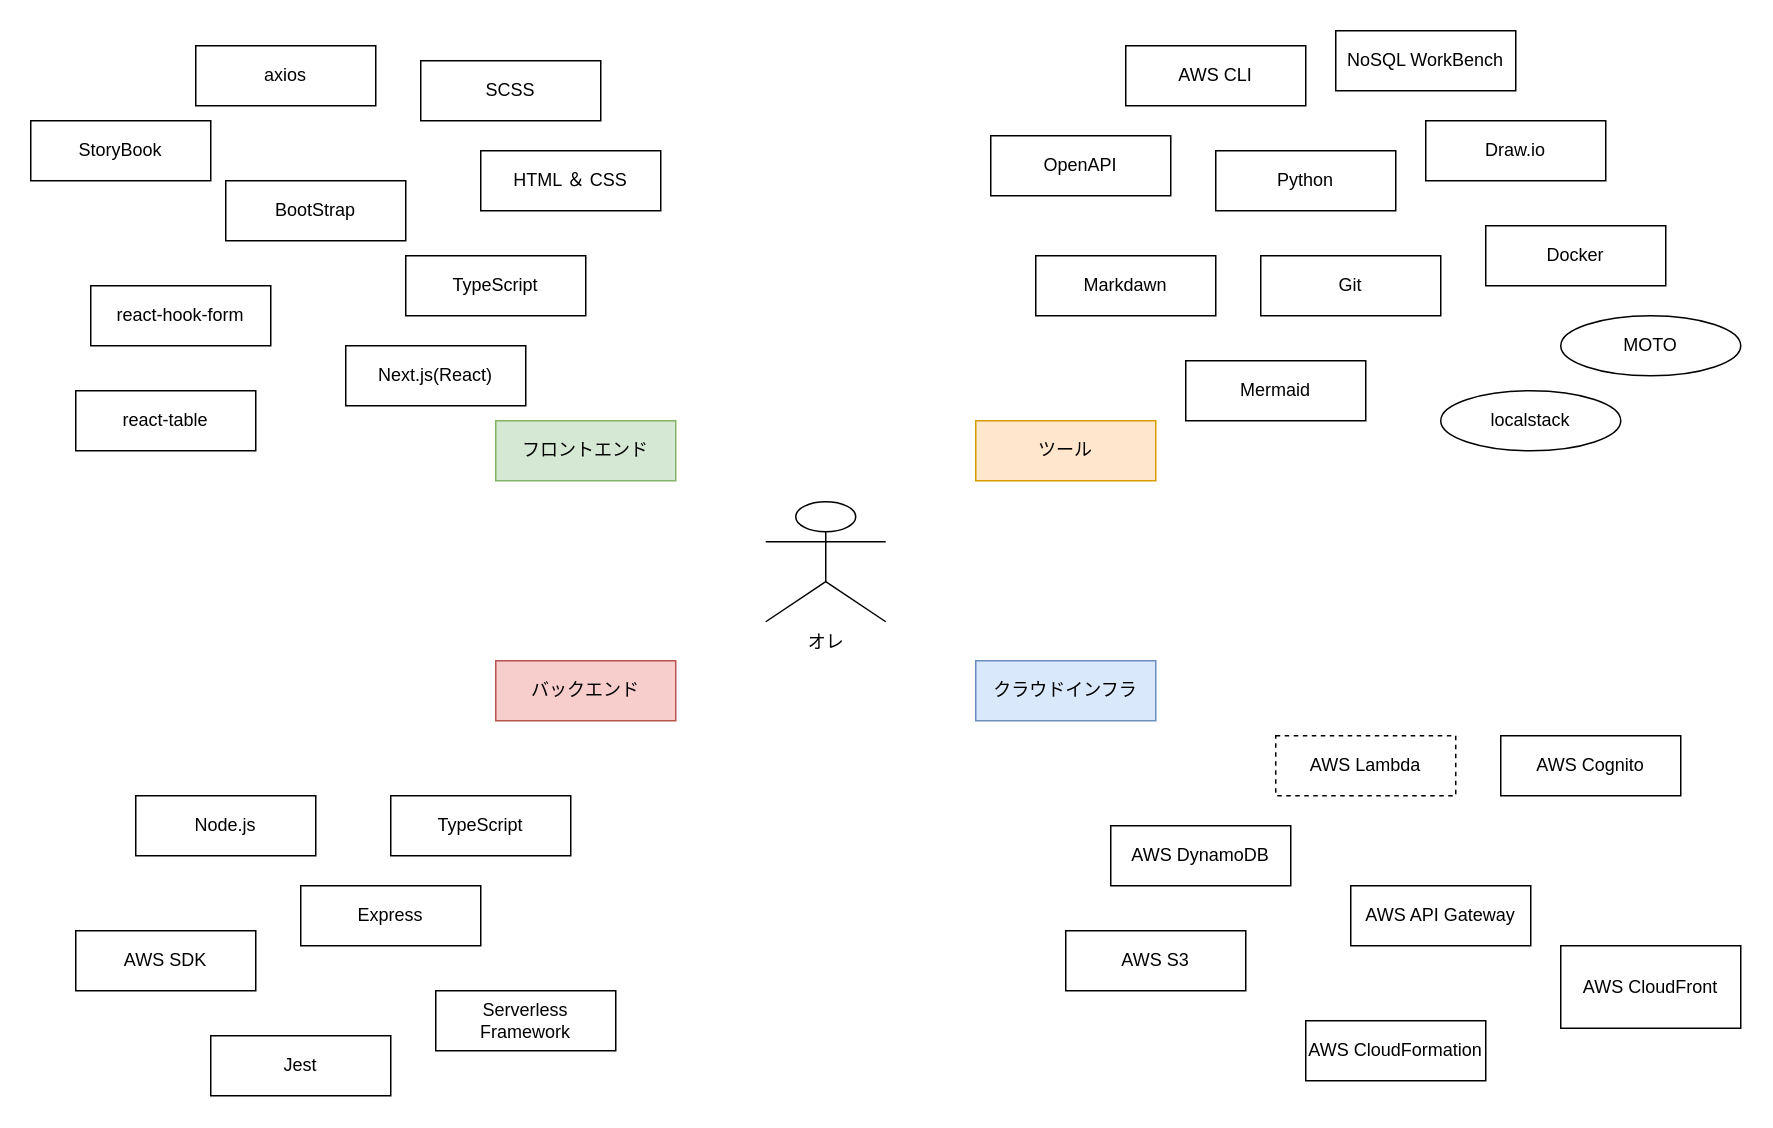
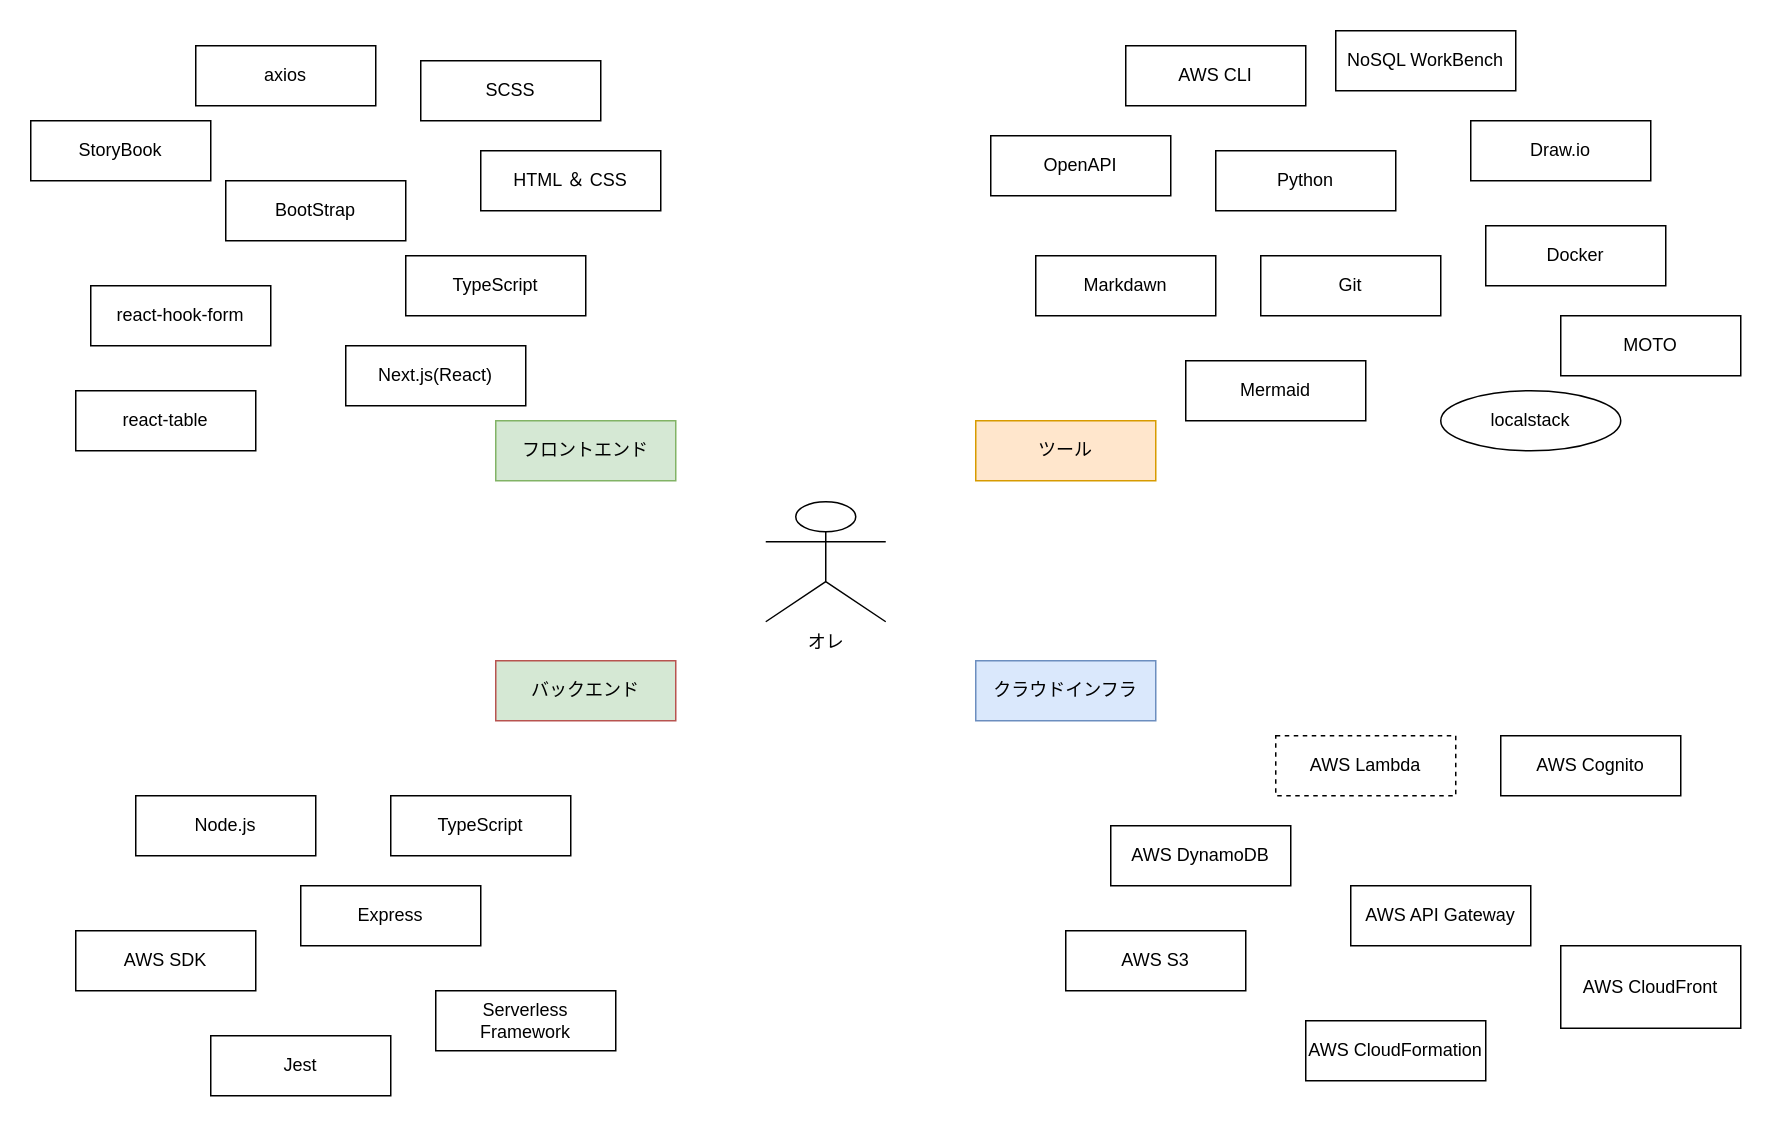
(1516, 151) -> (1561, 151)
(1651, 346) -> (1651, 346)
(586, 691) -> (586, 691)
